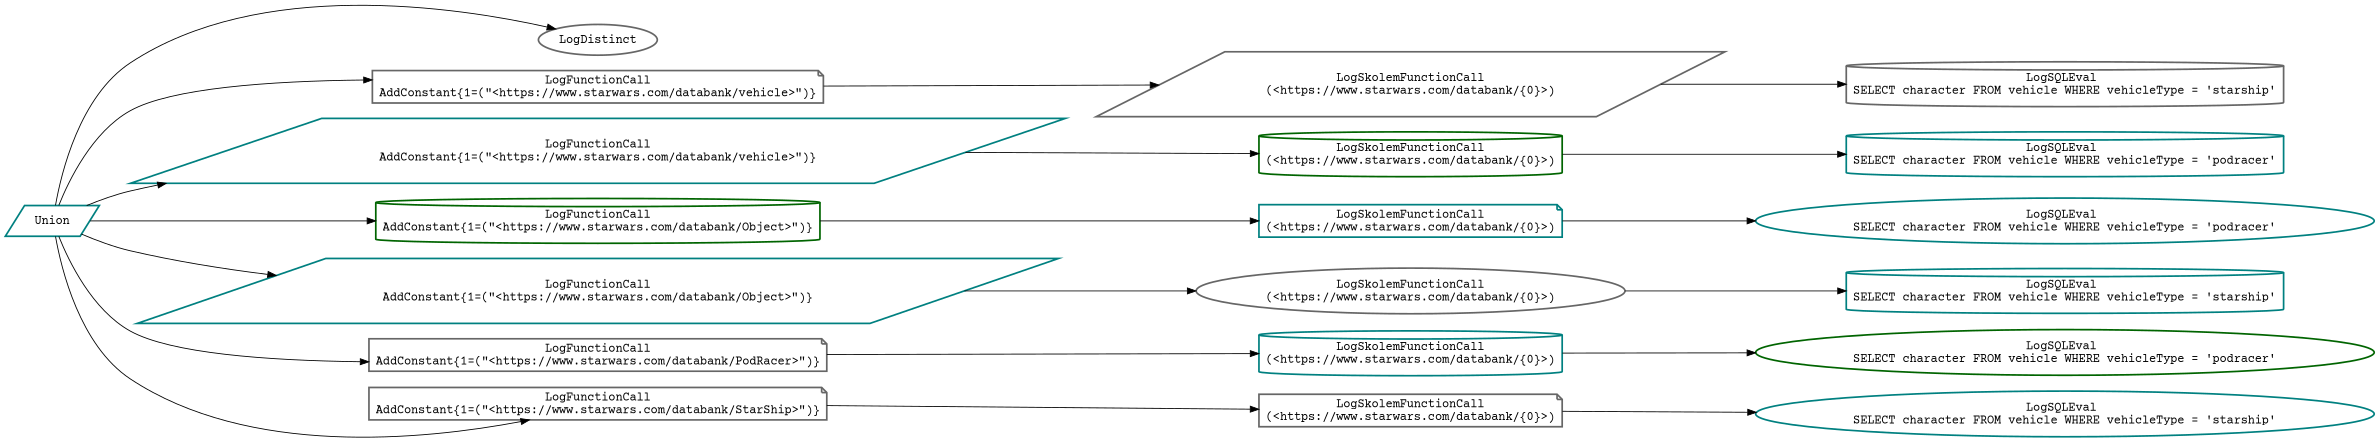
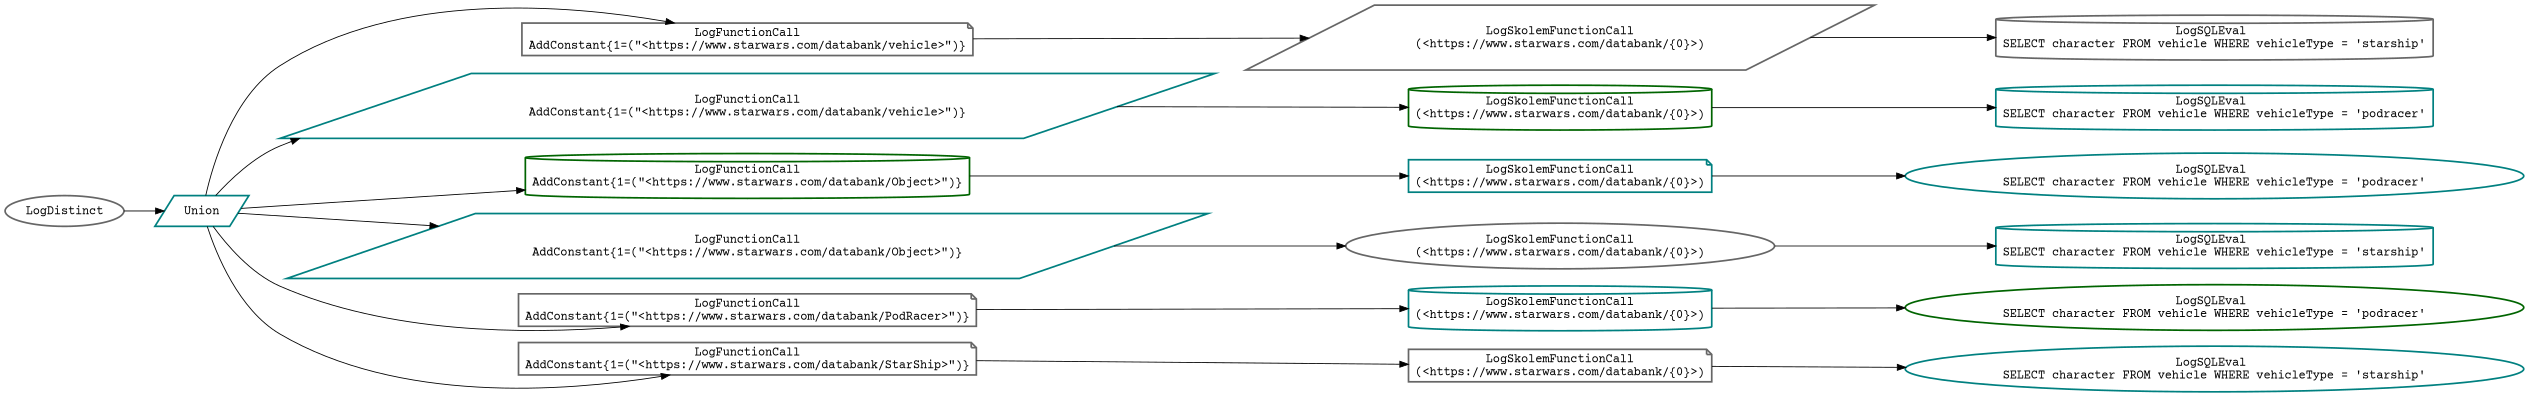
(253, 16) -> (140, 211)
